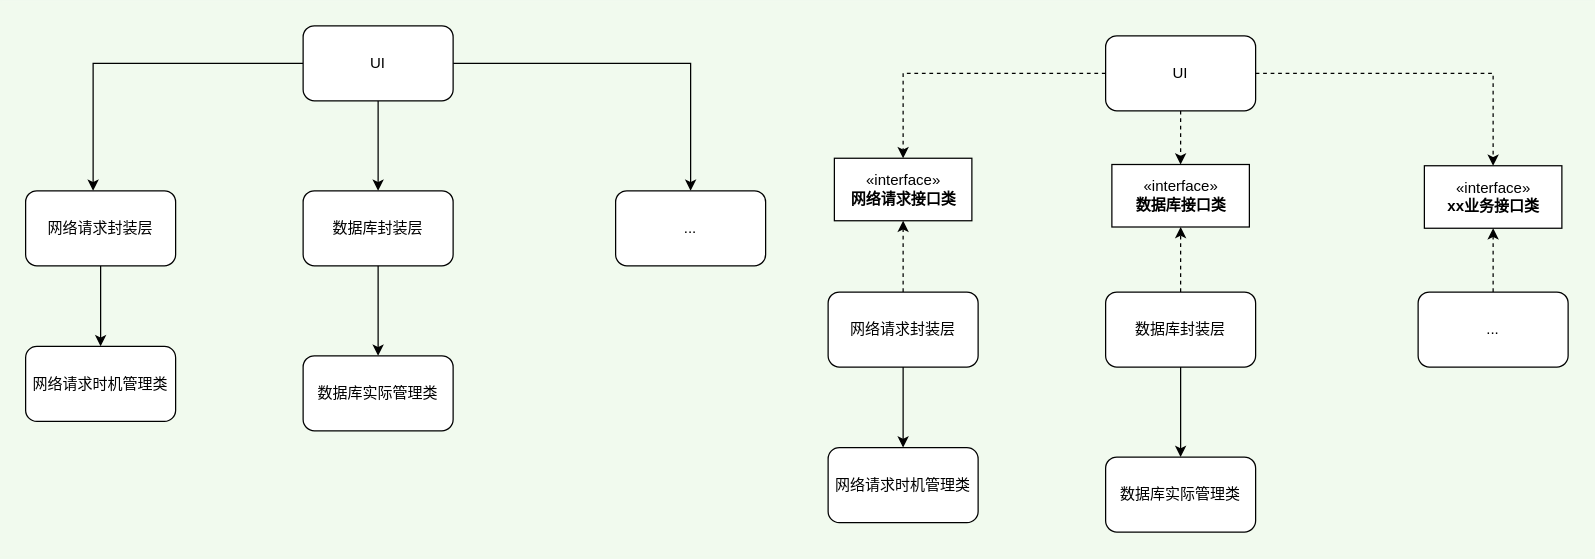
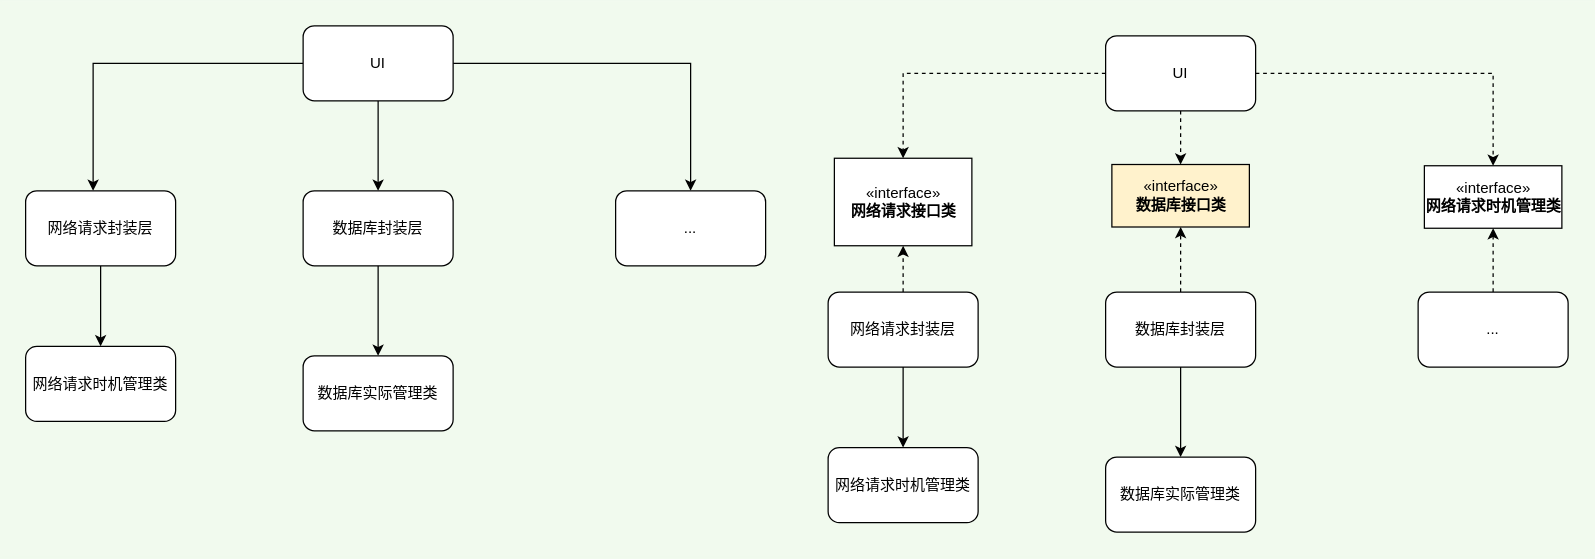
(903, 189) -> (903, 202)
(1181, 196) -> (1181, 196)
(1494, 197) -> (1494, 197)
